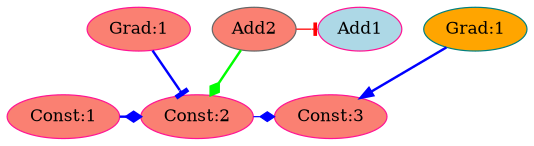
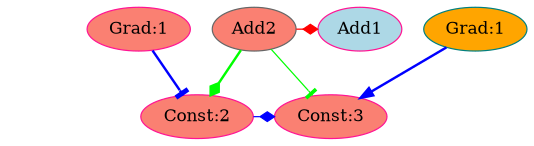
(304, 29) -> (304, 29)
none -> (290, 70)
(63, 117) -> none
